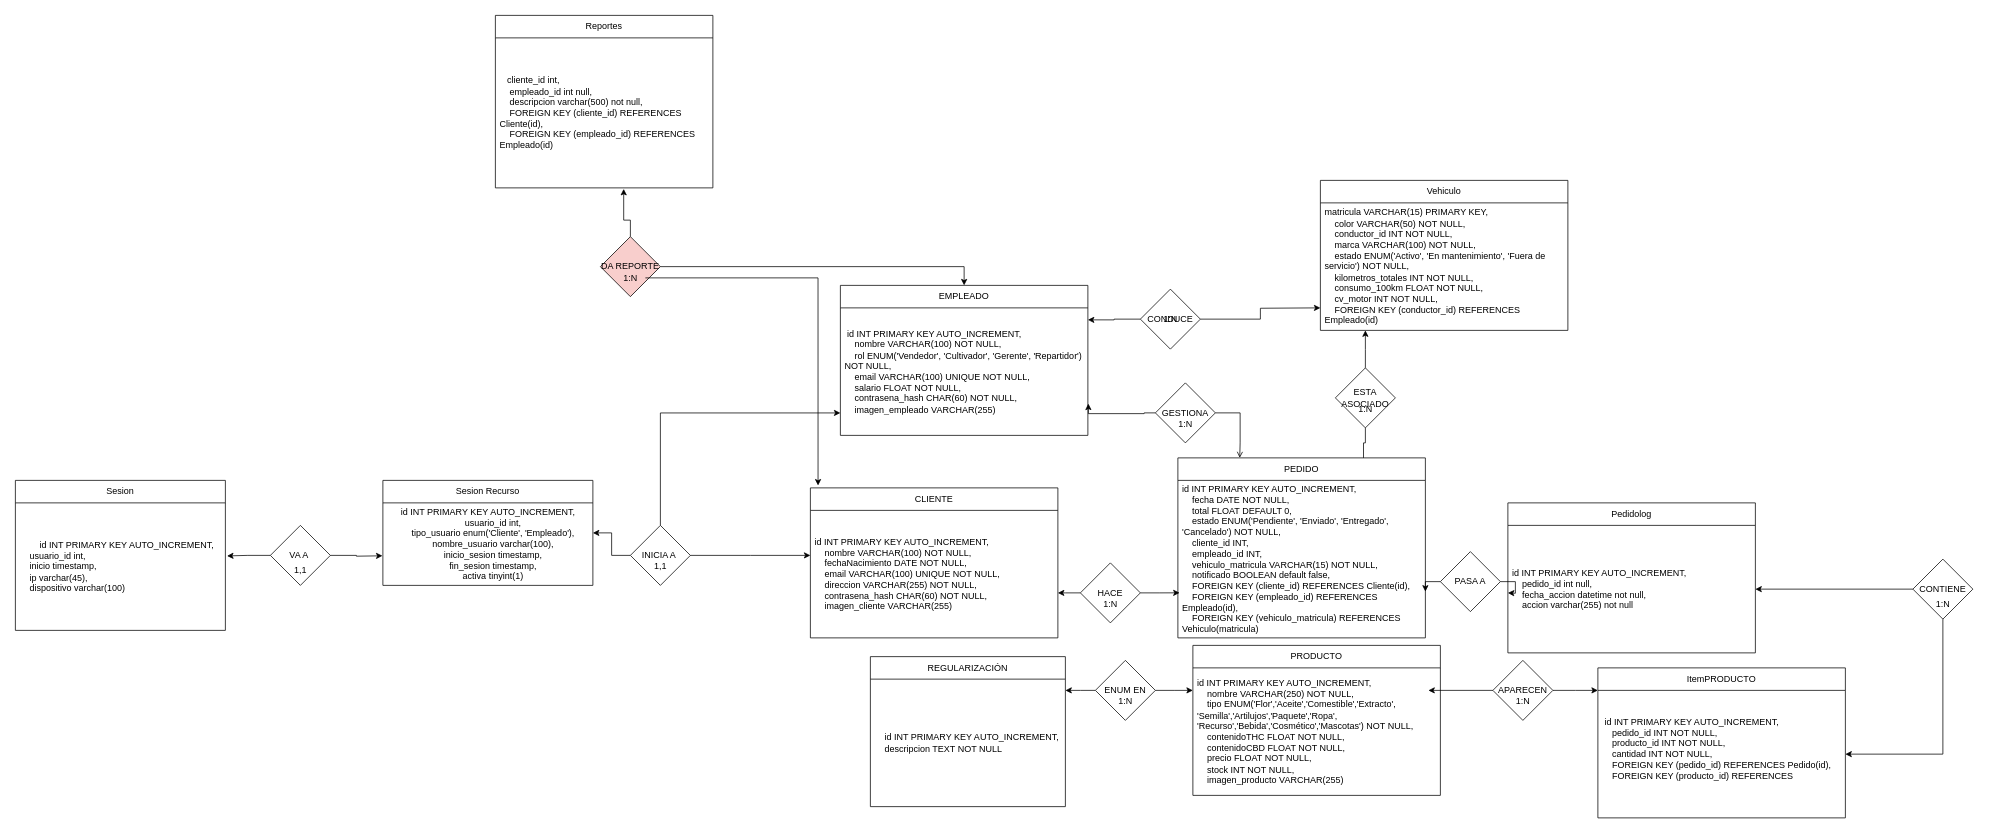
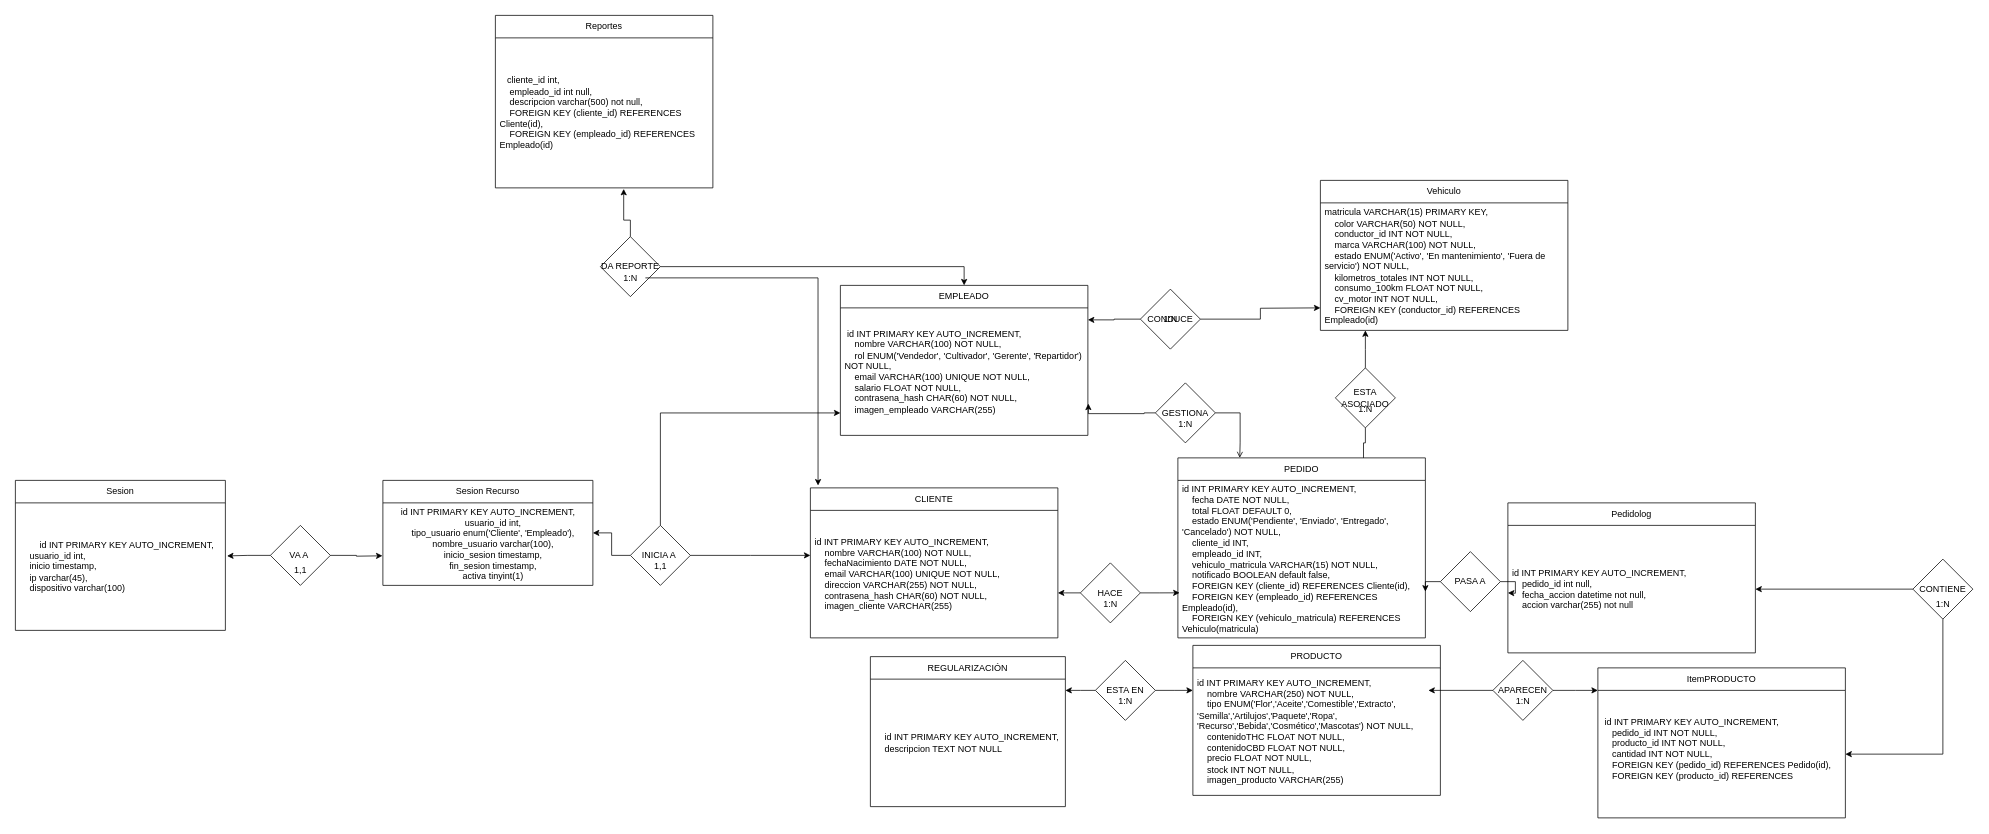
(630, 267) -> (630, 267)
(1125, 690) -> (1125, 690)
